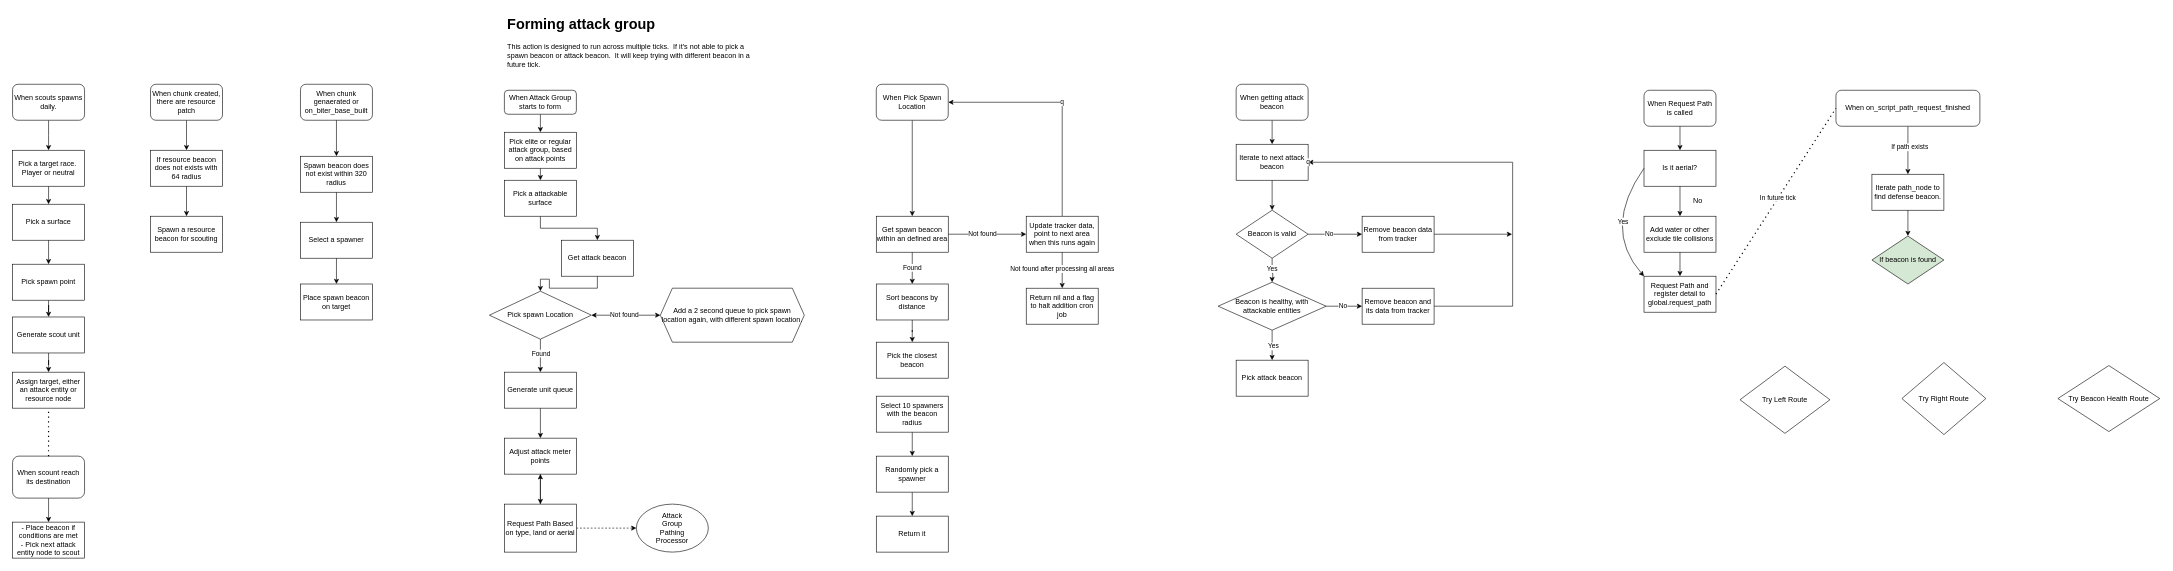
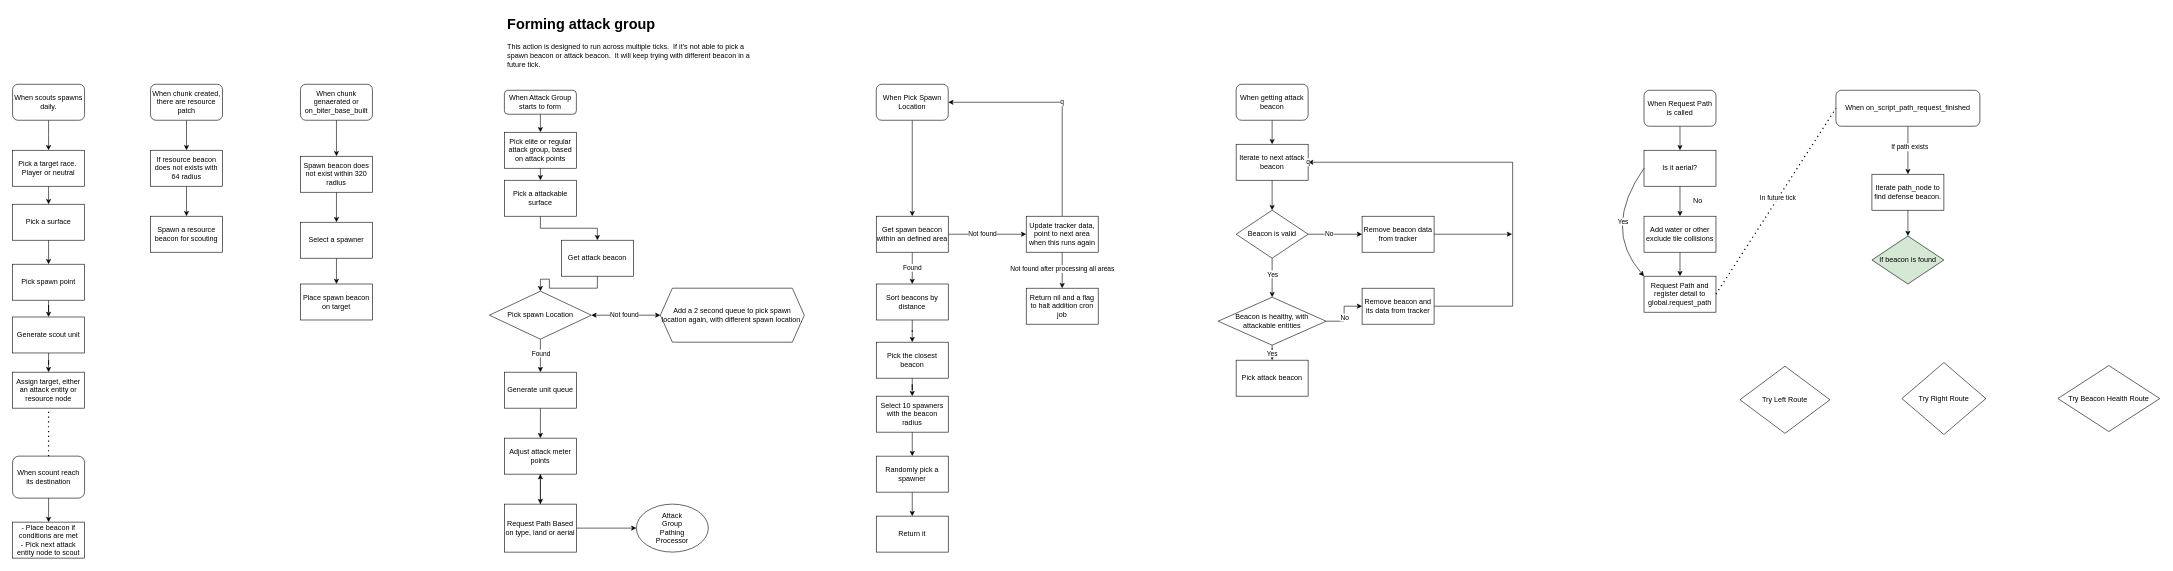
(1272, 306) -> (1272, 321)
none -> (912, 387)
(603, 528) -> (603, 528)
